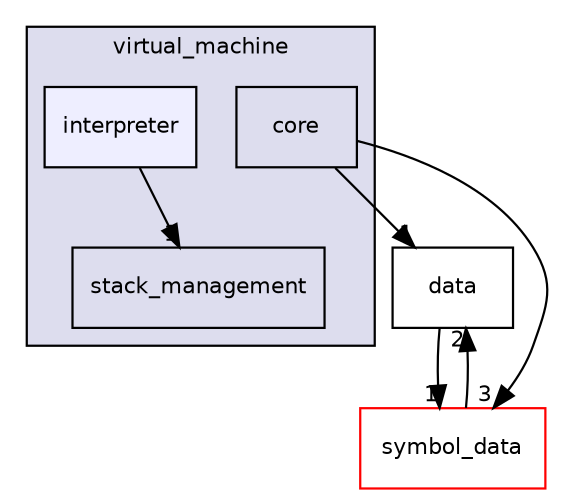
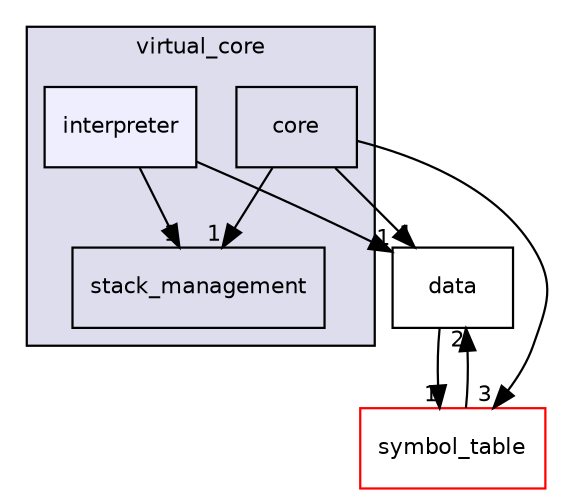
(201, 48) -> (201, 48)
none -> (252, 201)
none -> (284, 201)
(453, 448) -> (453, 448)
